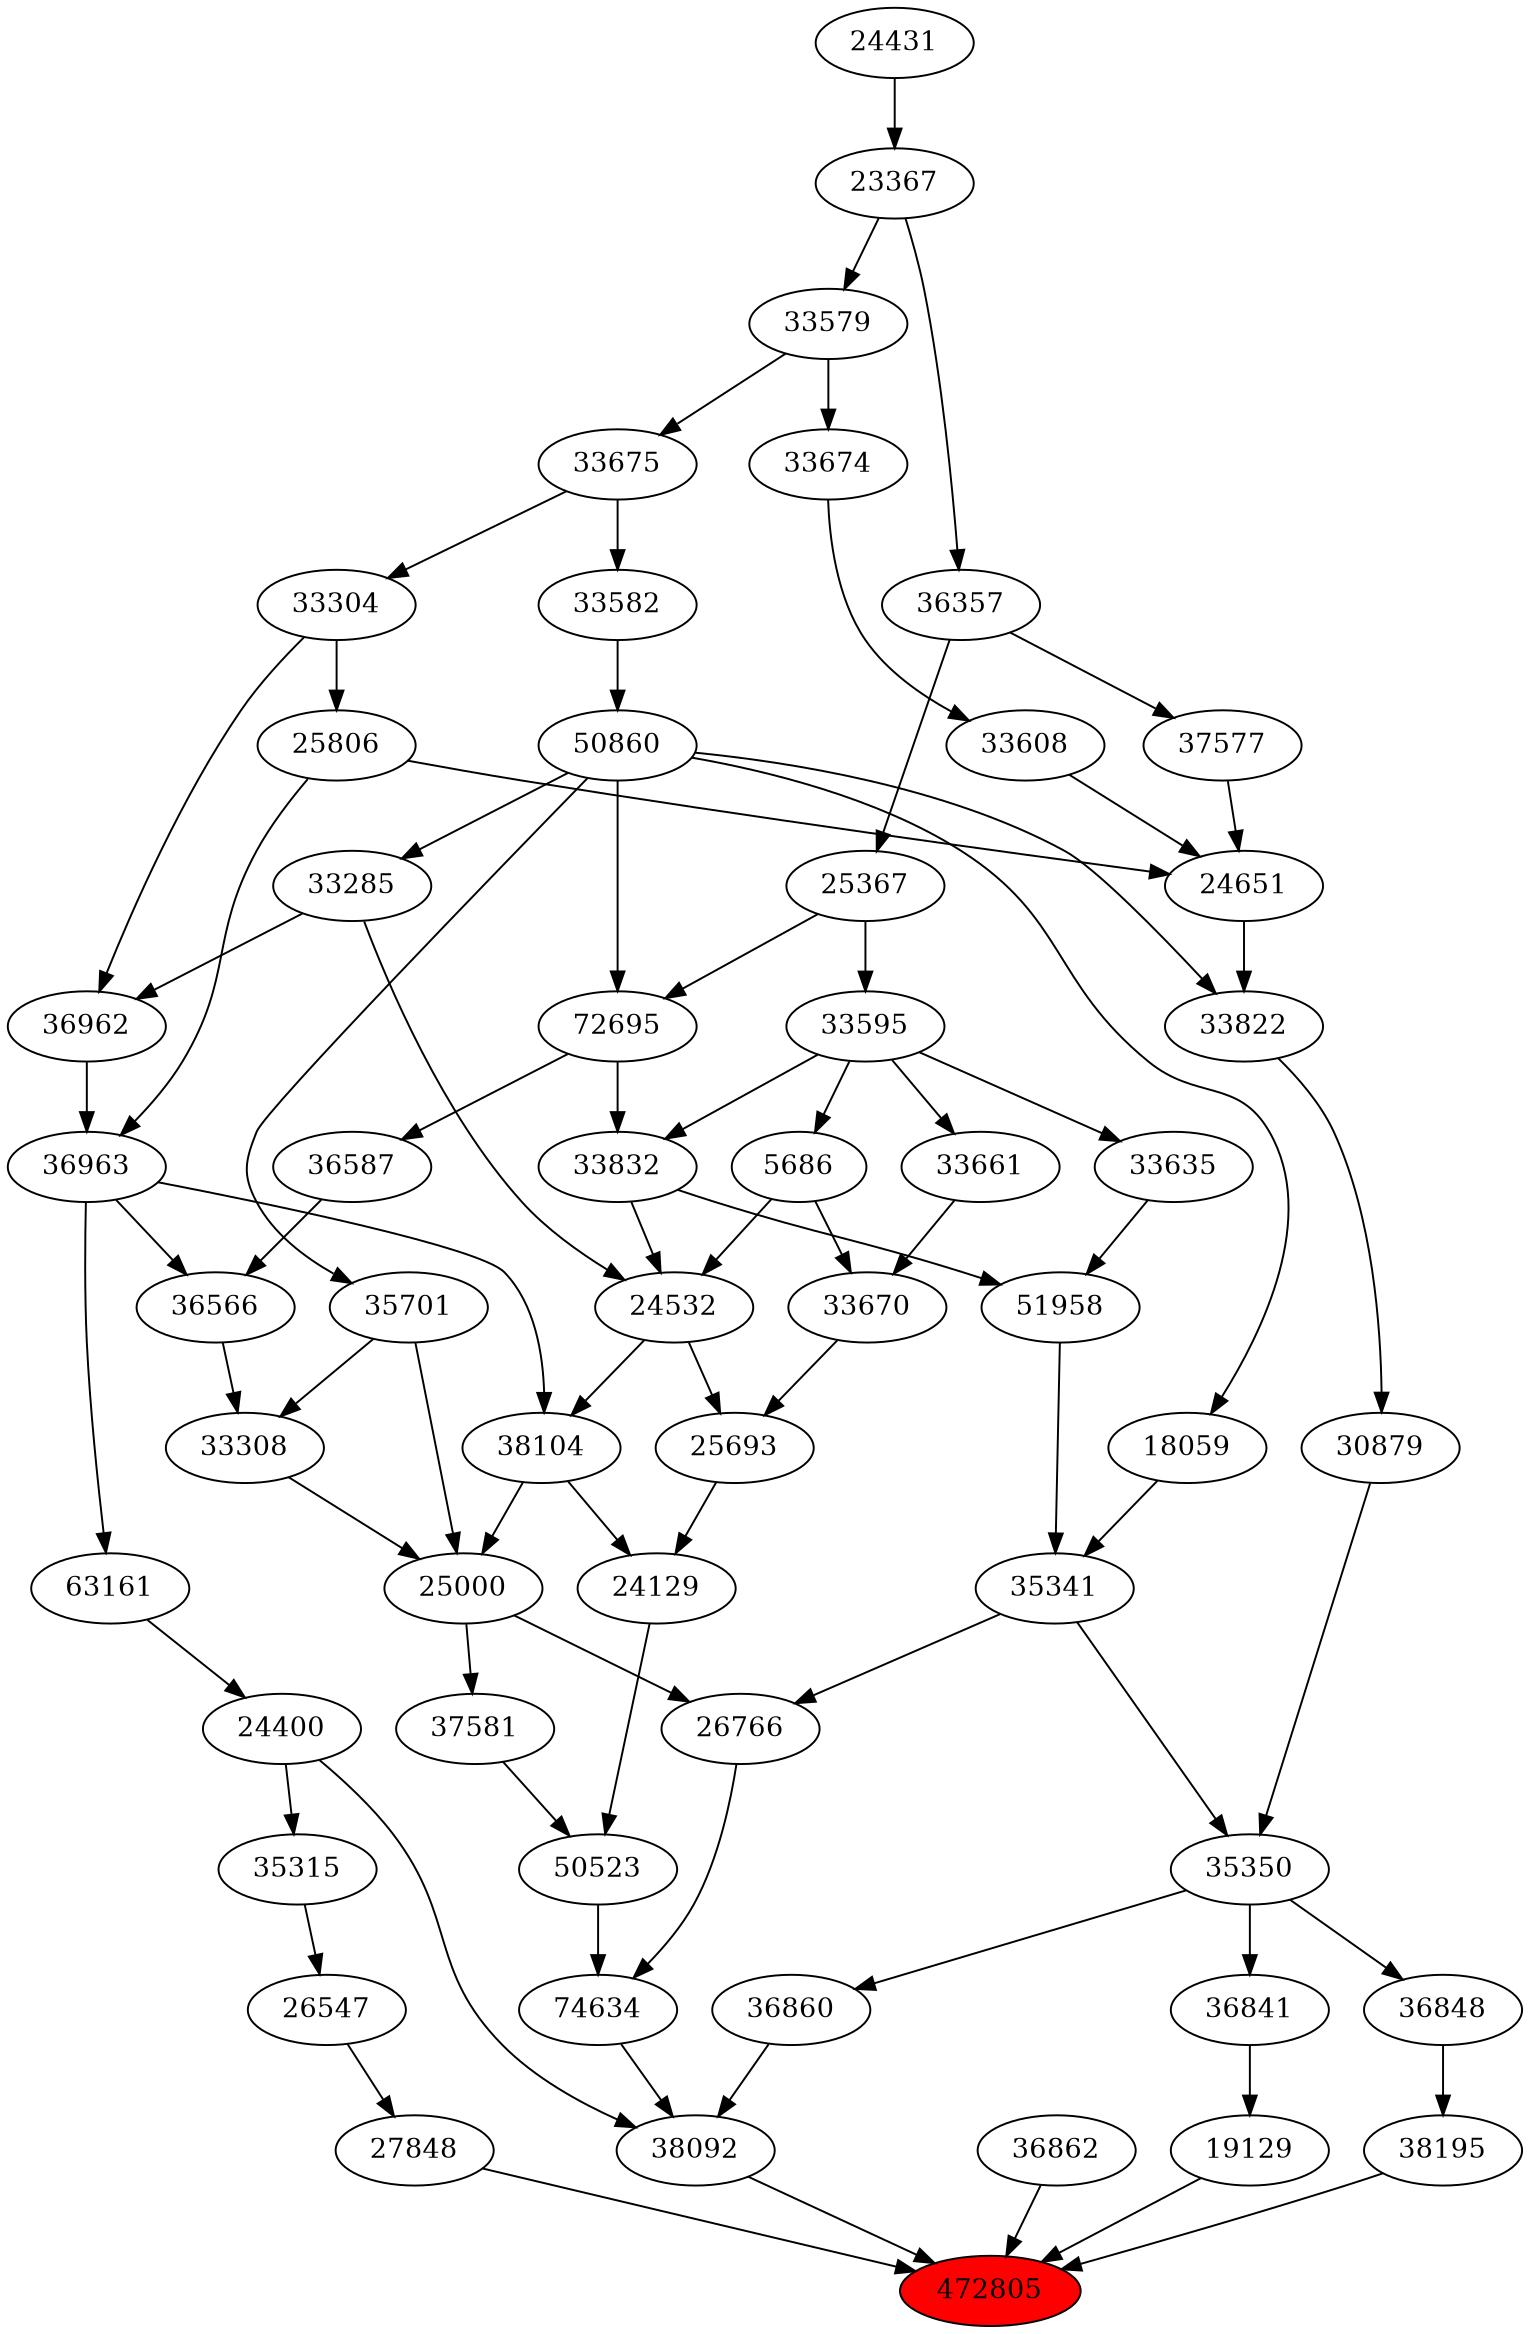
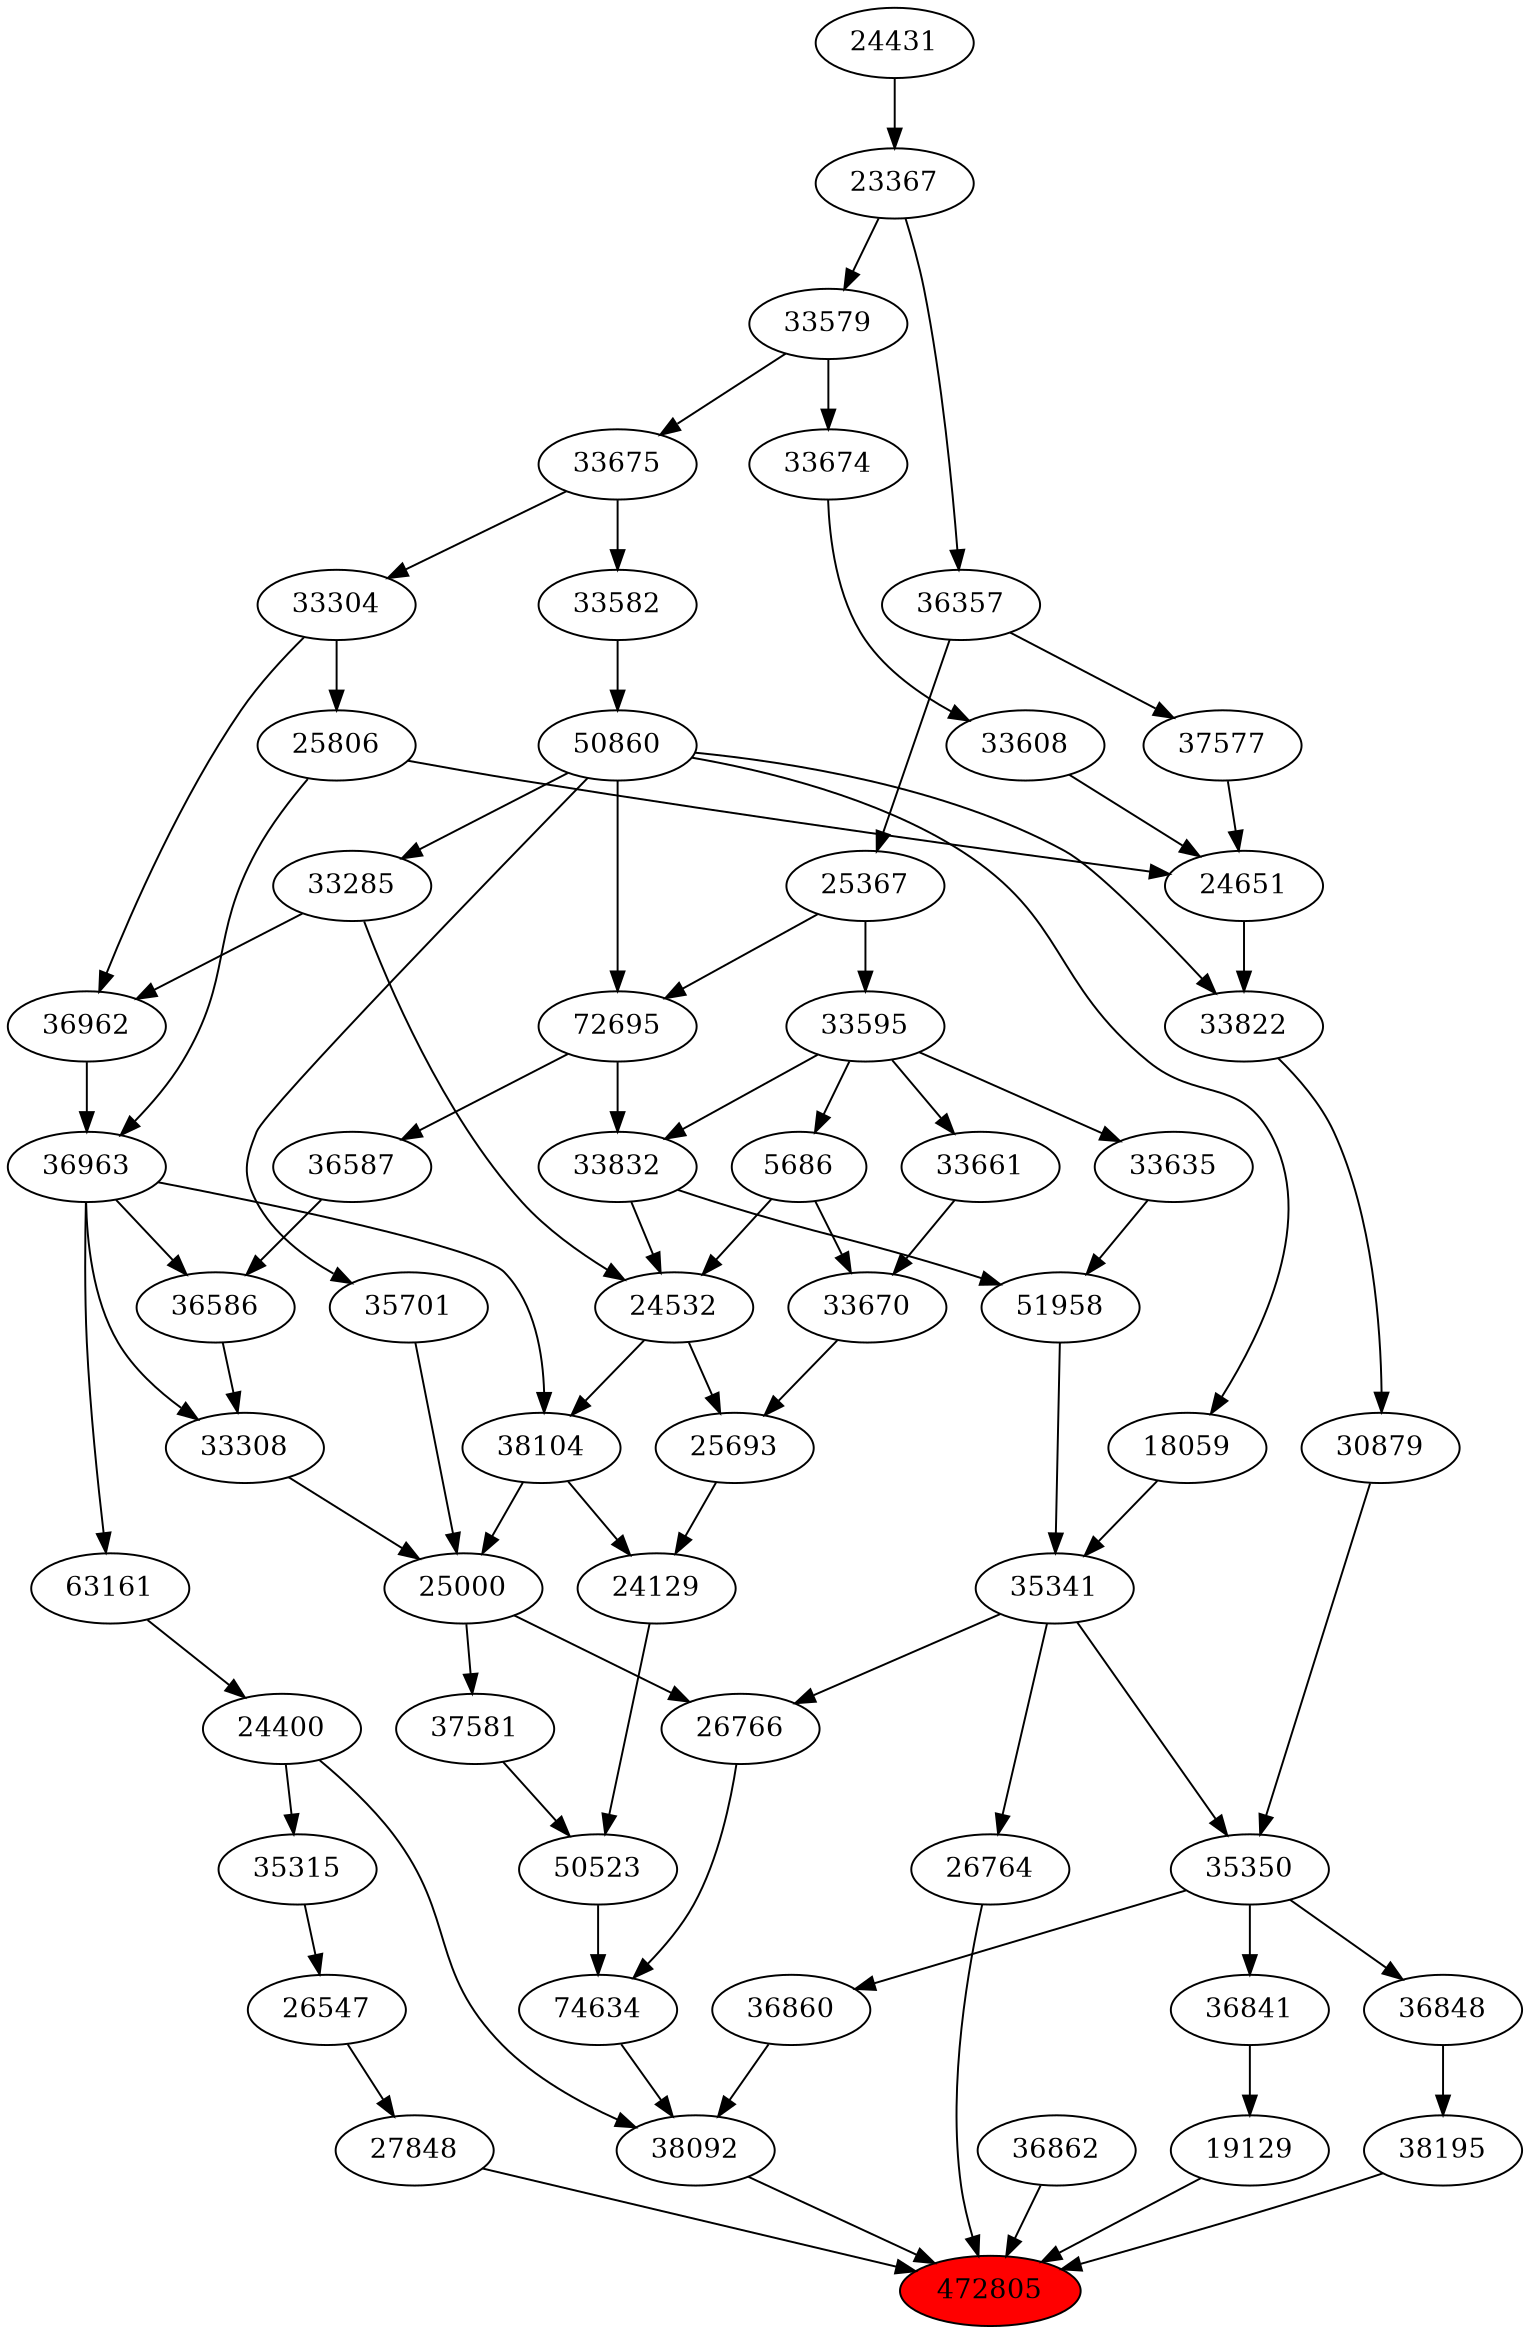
(216, 1307) -> (216, 1307)
(335, 1371) -> (107, 1318)
none -> (990, 1869)
